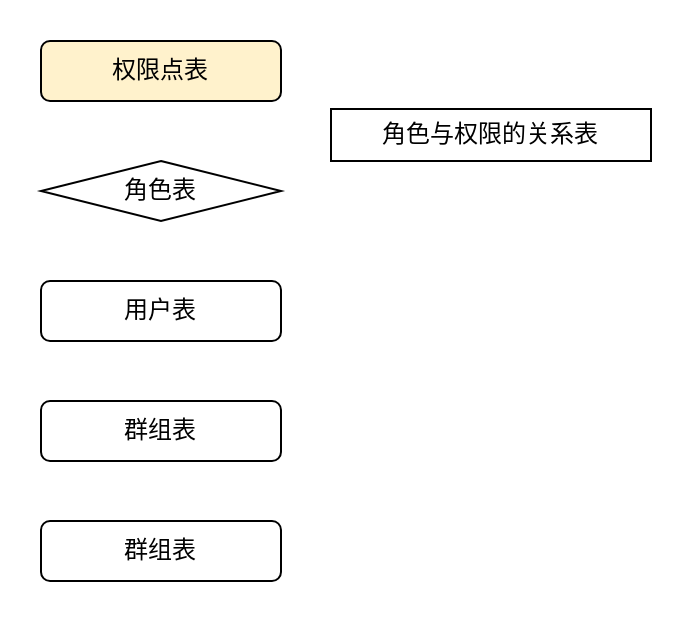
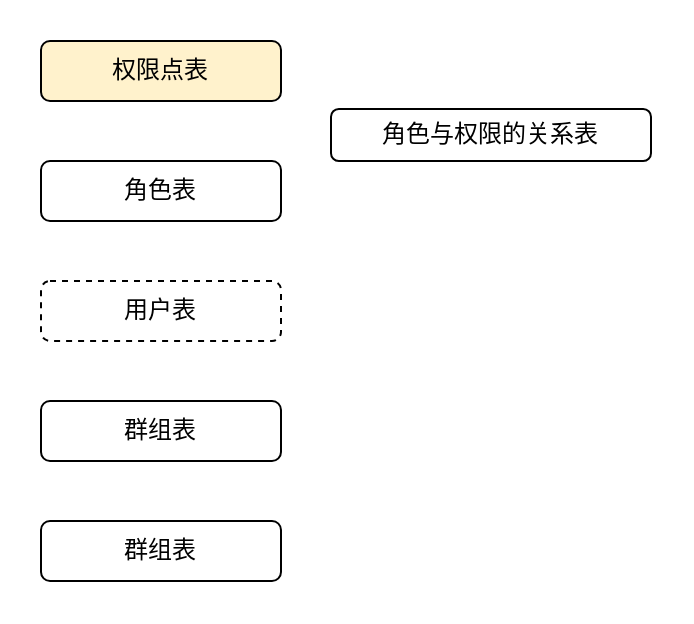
(491, 135) -> (491, 135)
(161, 191) -> (161, 191)
(161, 311) -> (161, 311)
